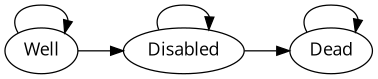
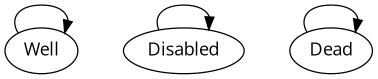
(94, 51) -> none
(260, 51) -> none
